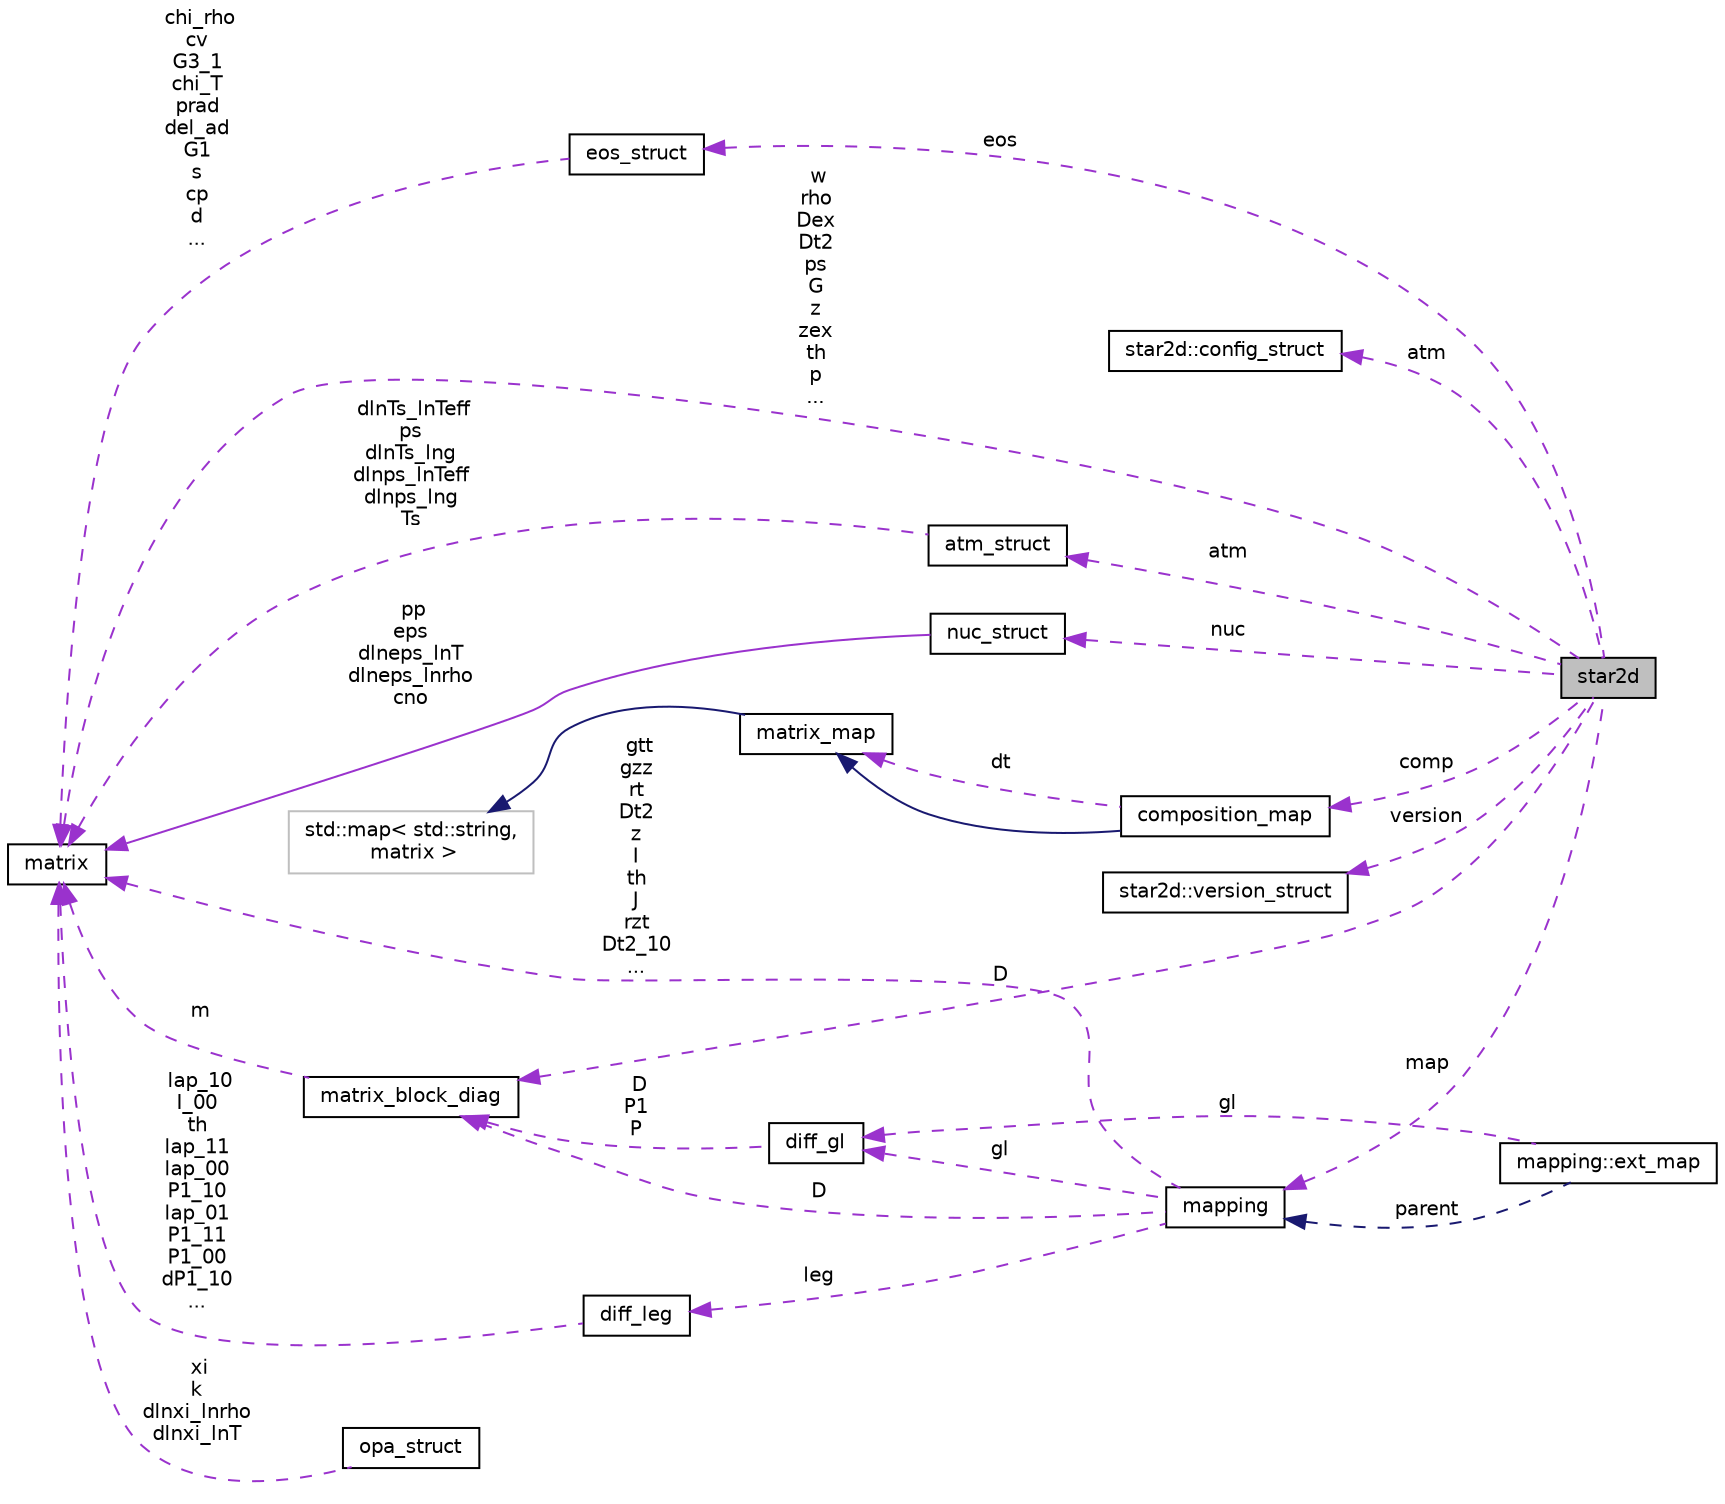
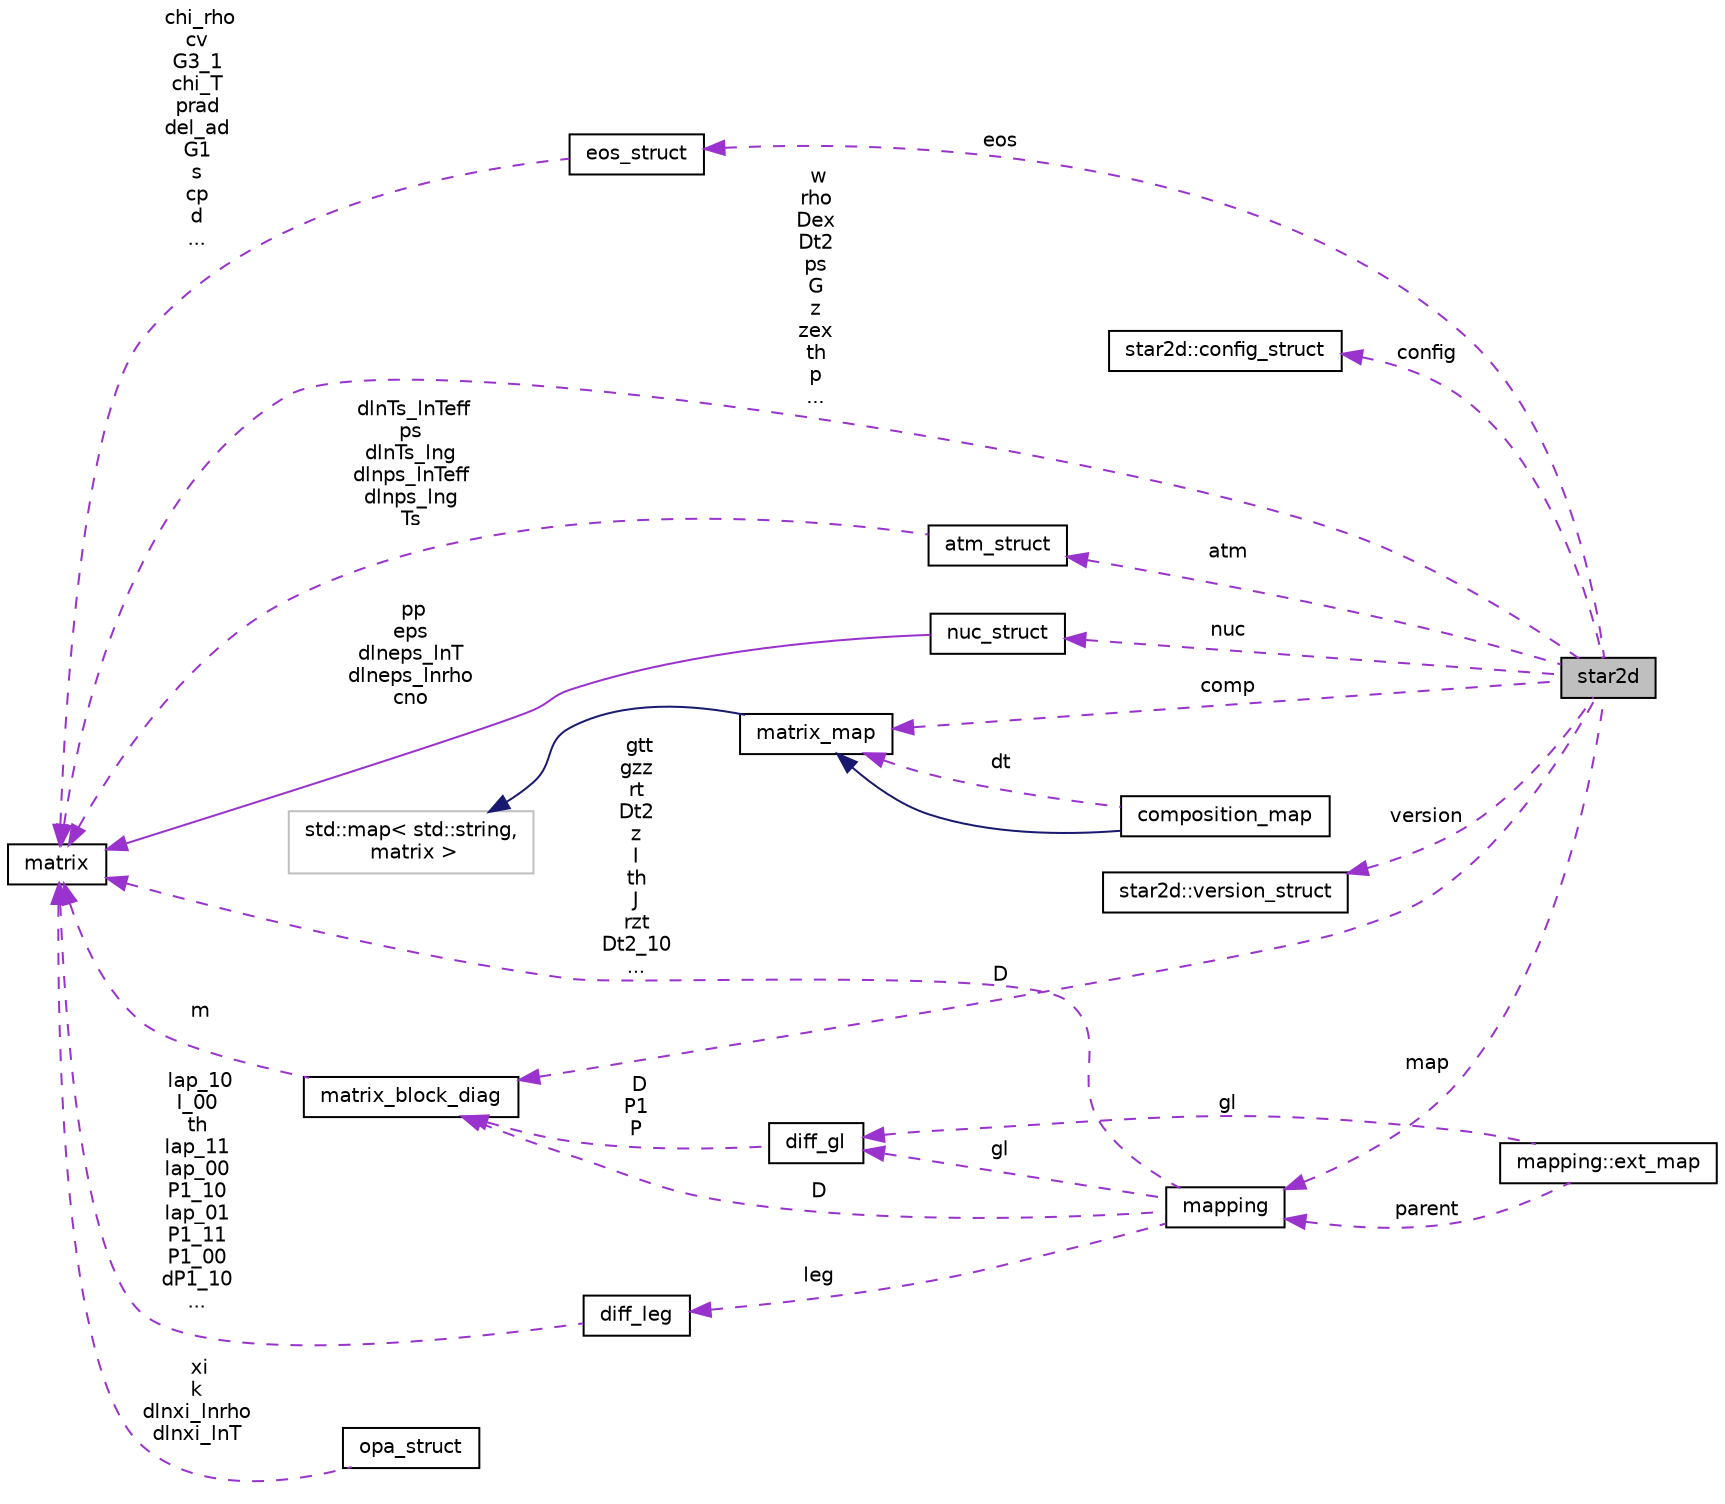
(1424, 354) -> (1424, 354)
(1475, 769) -> (1237, 704)
(1442, 1225) -> (1442, 1225)
